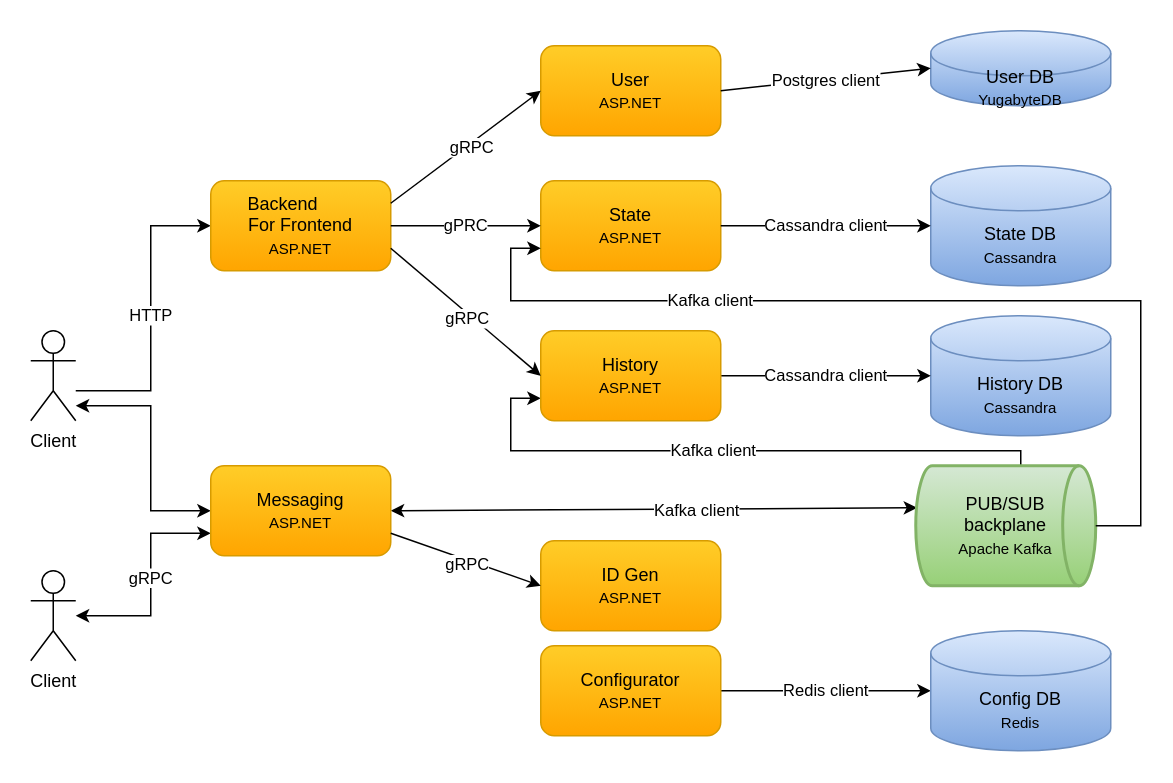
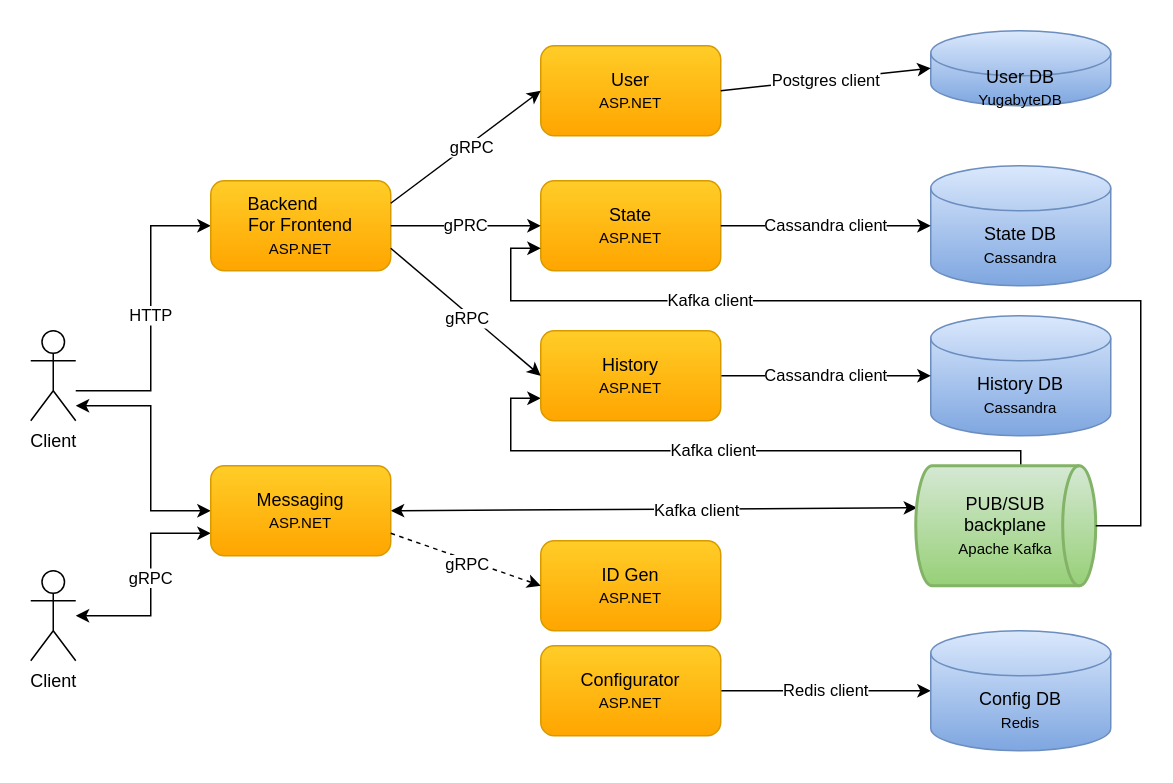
(422, 544) -> (422, 544)
